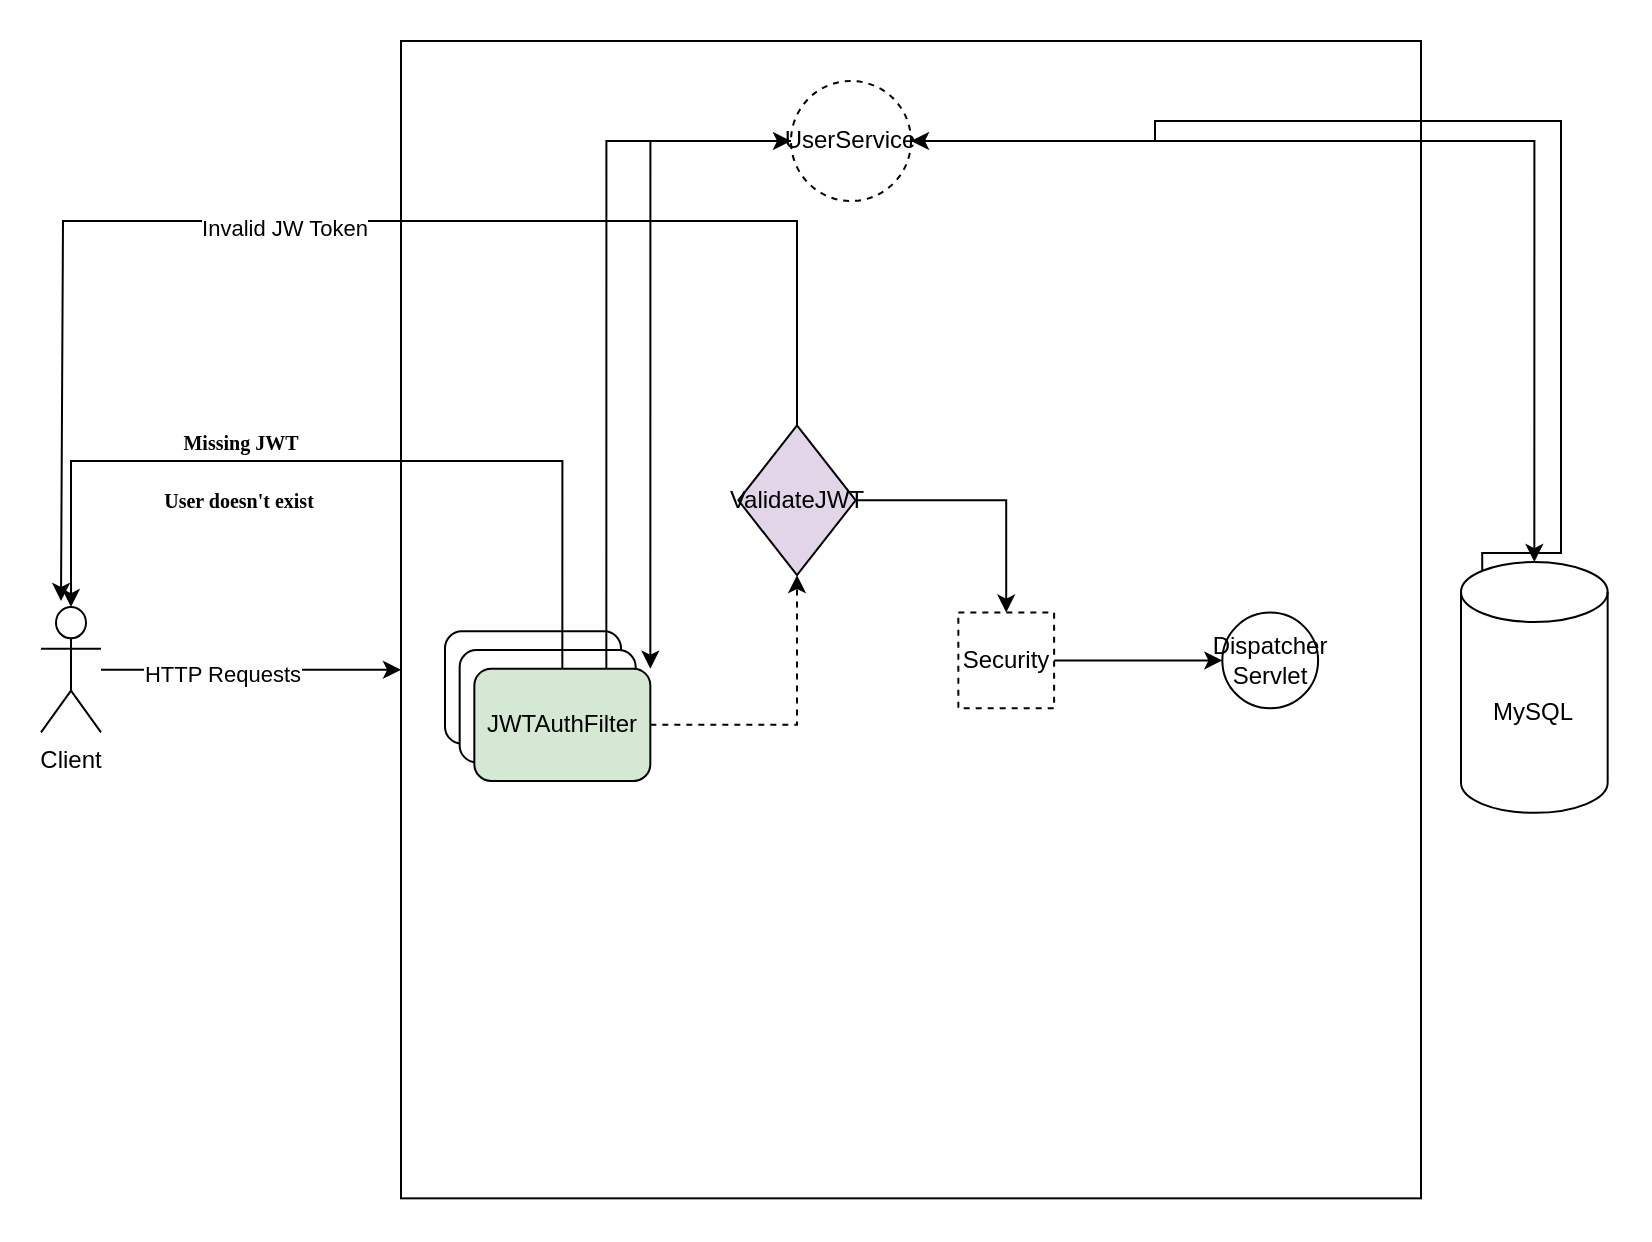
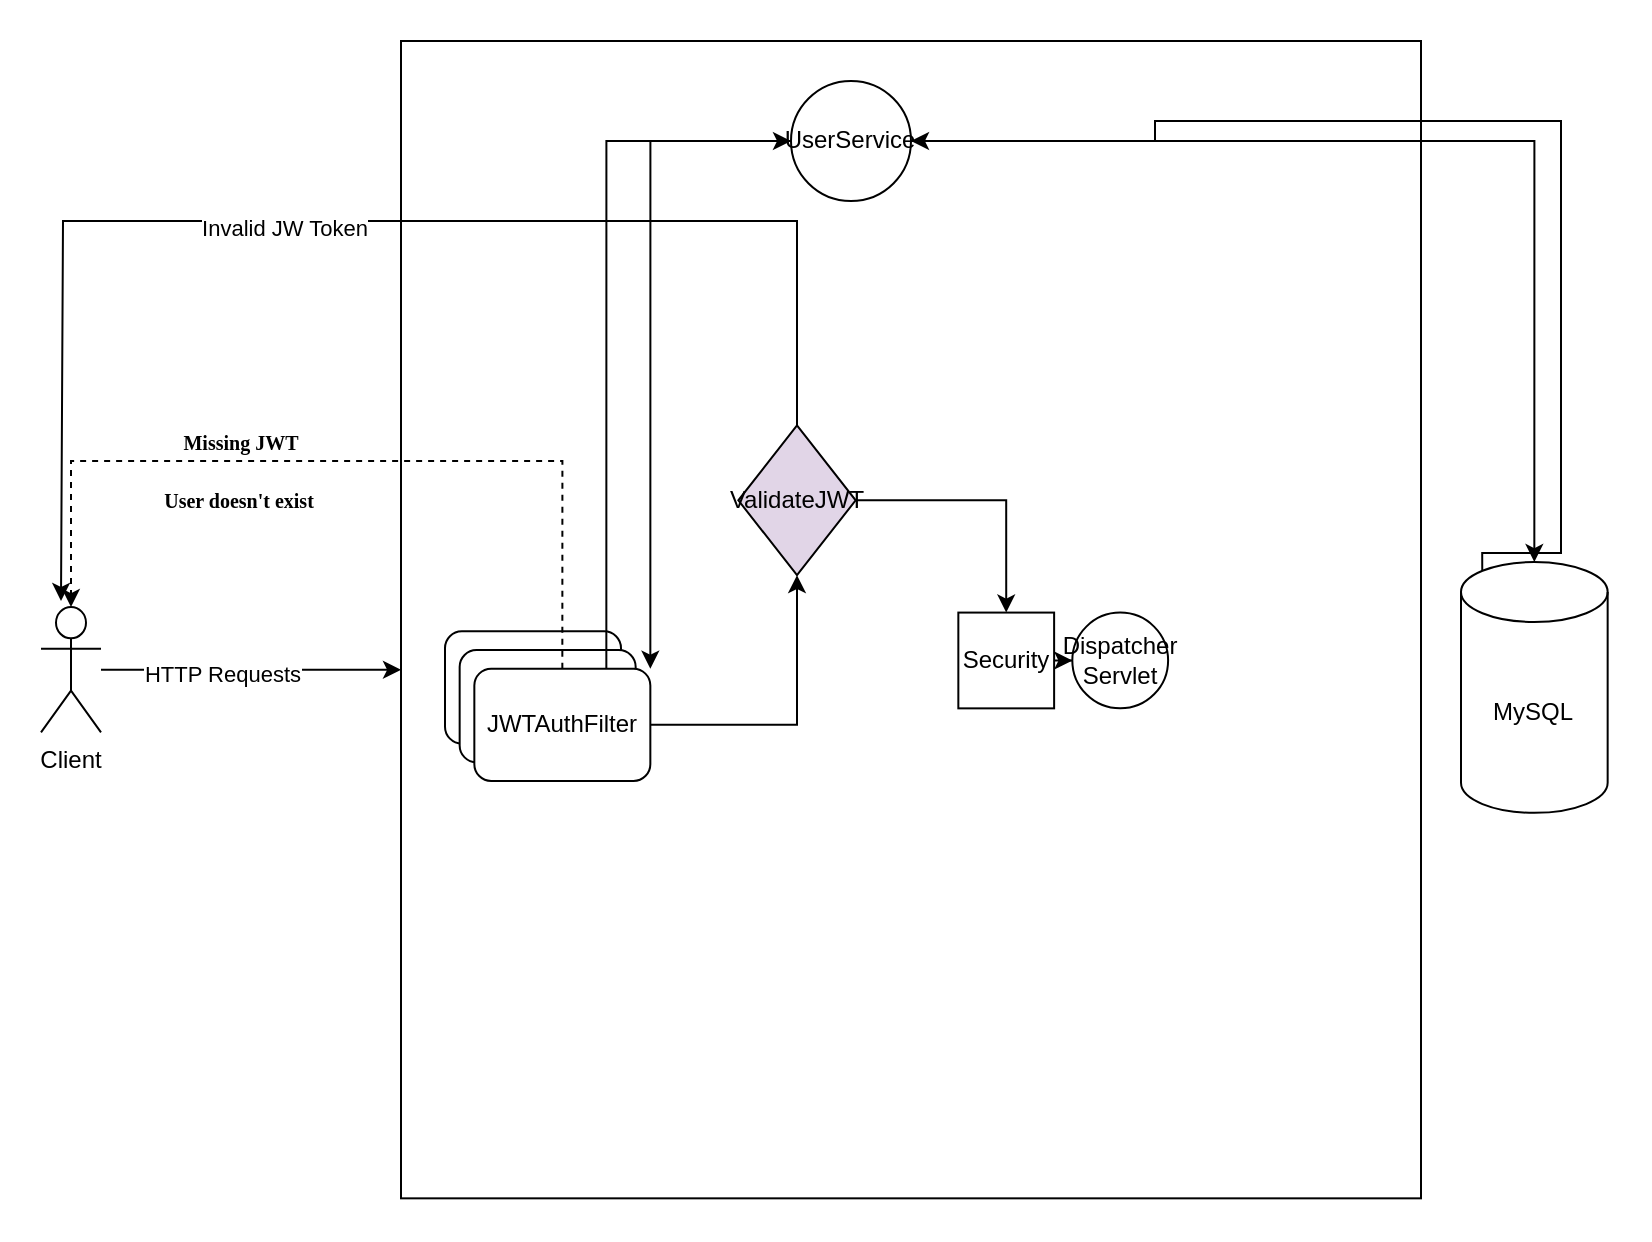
(851, 141) -> (851, 141)
(353, 461) -> (353, 461)
(1006, 660) -> (1006, 660)
(1270, 660) -> (1120, 660)
(562, 725) -> (562, 725)
(791, 725) -> (791, 725)
